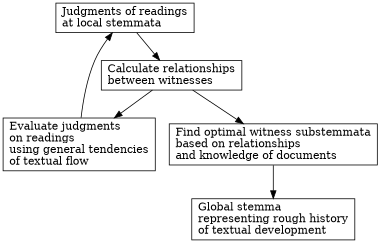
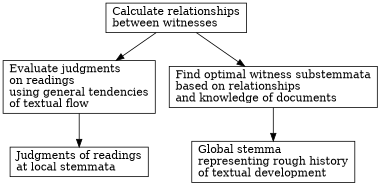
(146, 43) -> none
